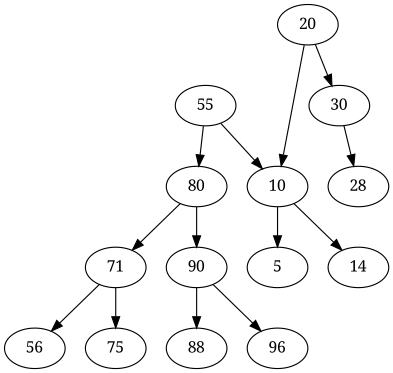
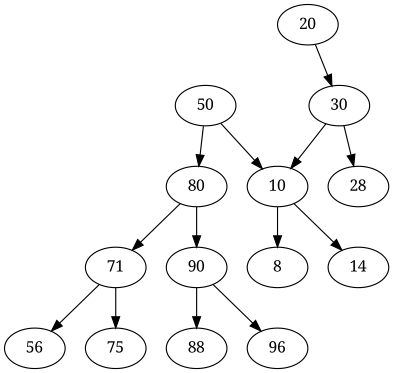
(294, 100) -> (312, 142)
(206, 106) -> (206, 106)
(278, 267) -> (278, 267)
